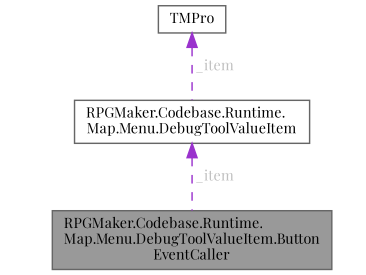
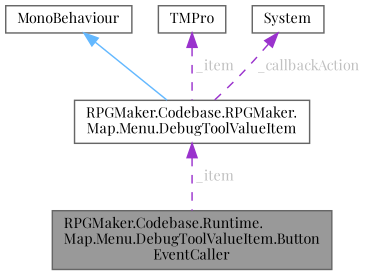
none -> (69, 19)
none -> (288, 19)
(192, 122) -> (192, 122)
